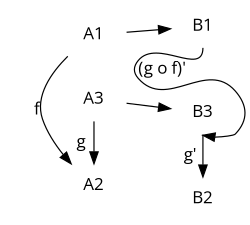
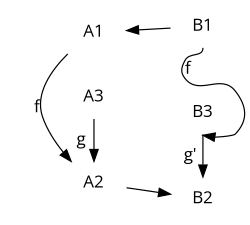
(142, 31) -> (155, 29)
(162, 69) -> (188, 69)
(142, 105) -> none
none -> (142, 190)
